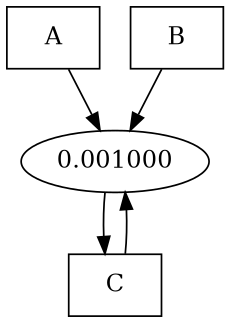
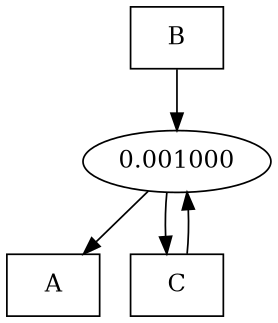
(80, 92) -> (122, 216)
